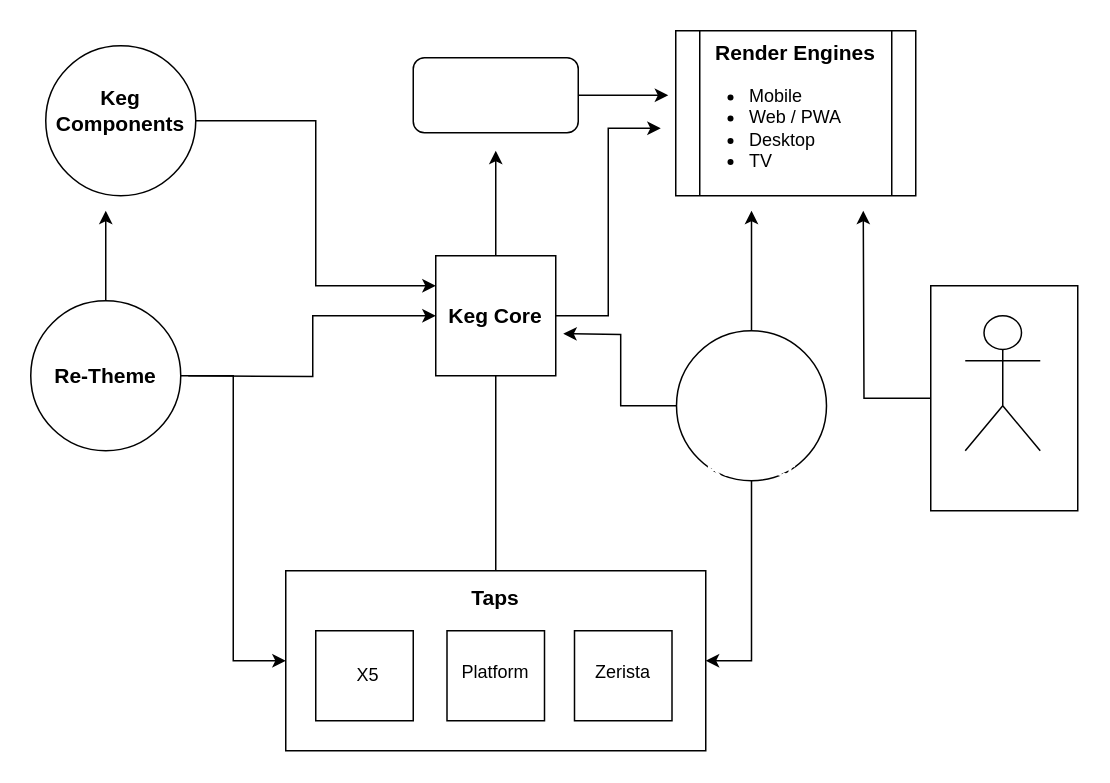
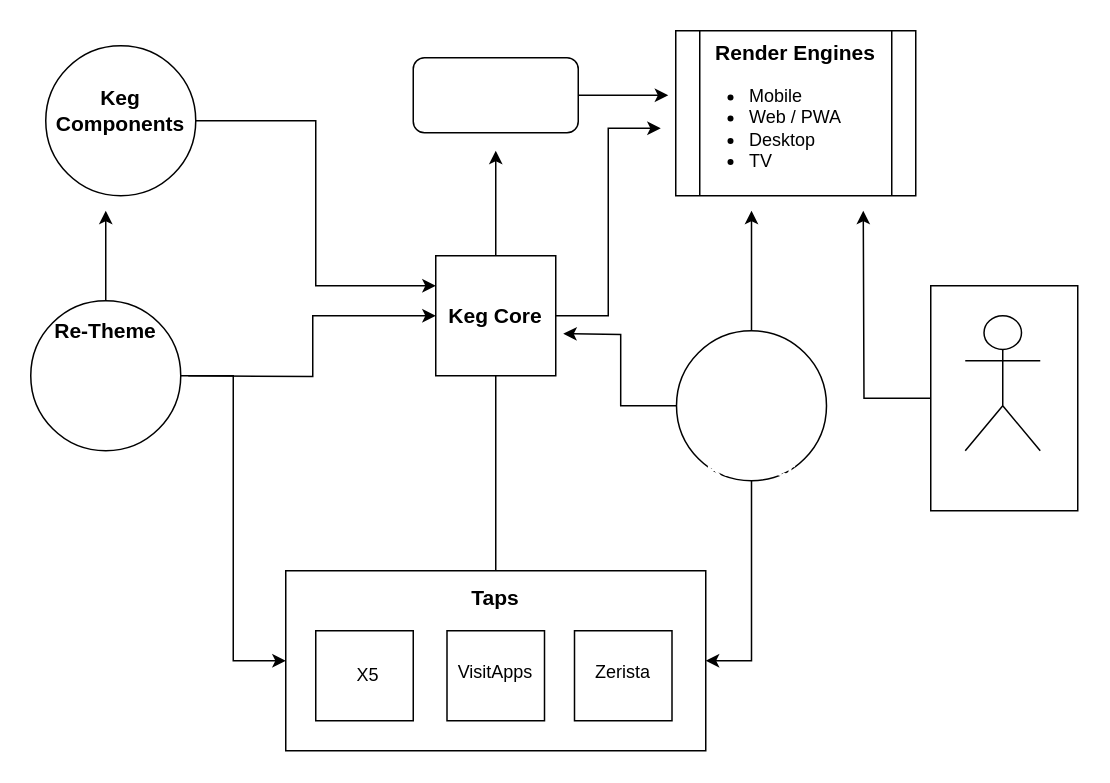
(106, 376) -> (106, 331)
(496, 673) -> (496, 673)
